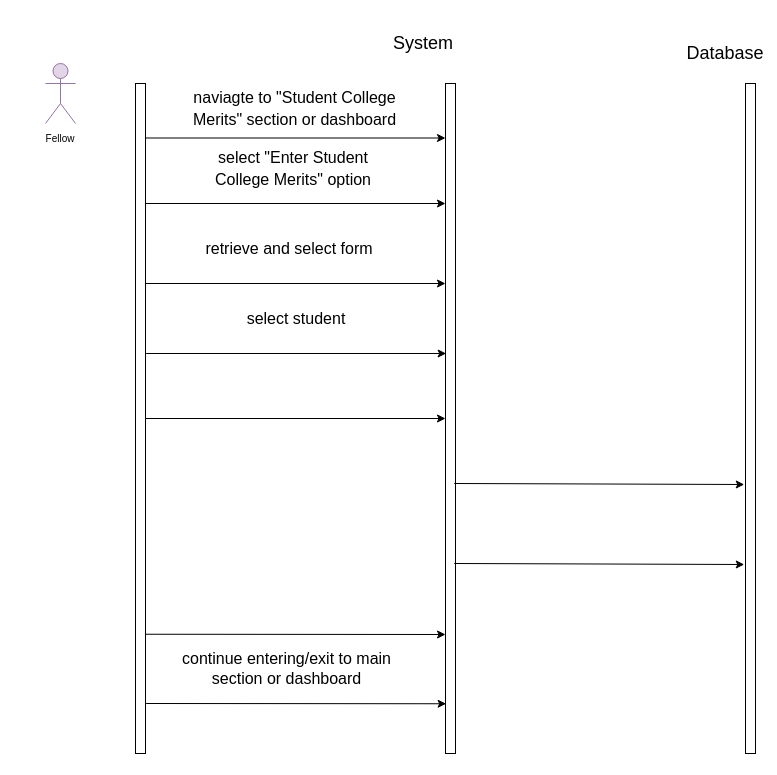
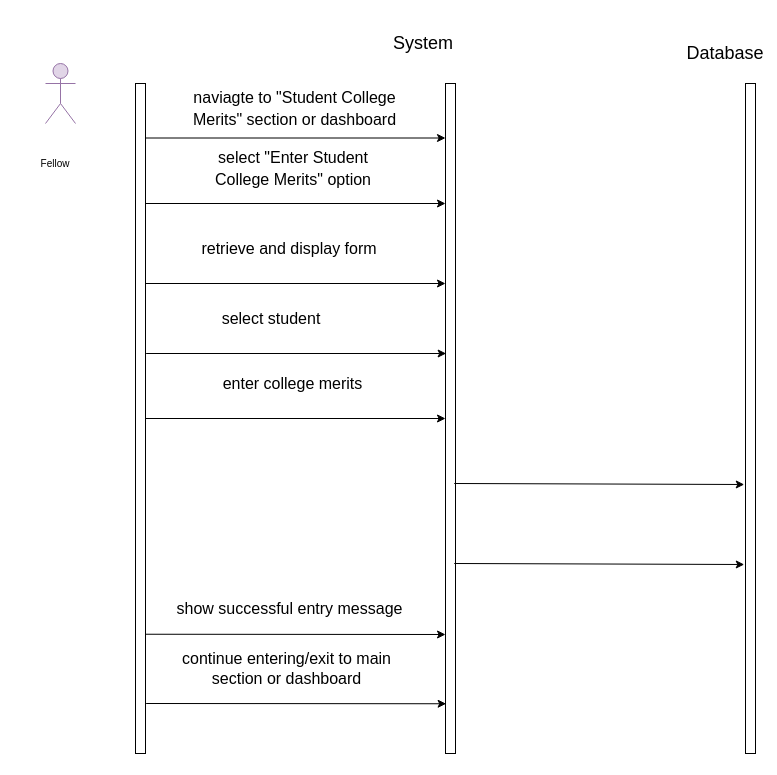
(61, 139) -> (56, 164)
(290, 249) -> (290, 249)
(296, 319) -> (271, 319)
none -> (293, 384)
none -> (290, 609)
